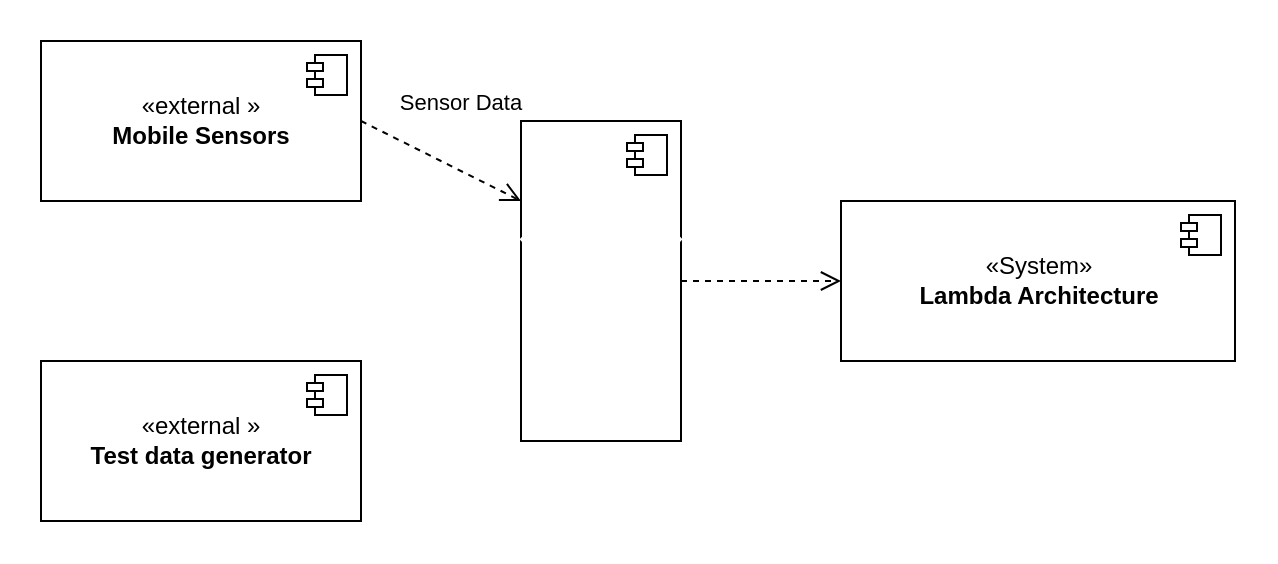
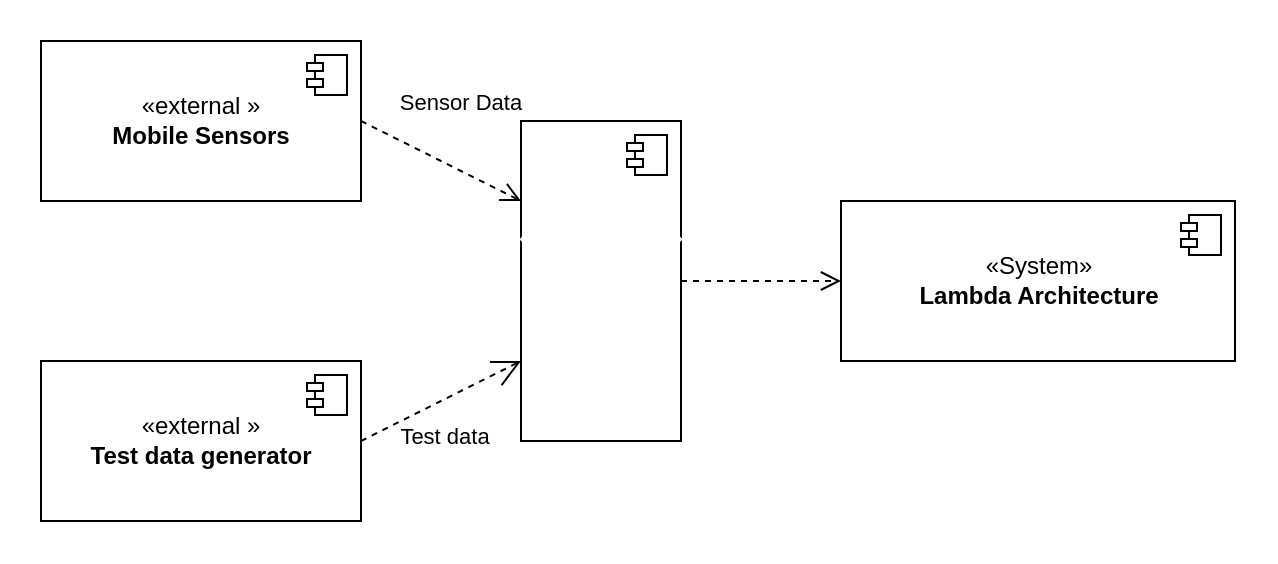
none -> (439, 402)
